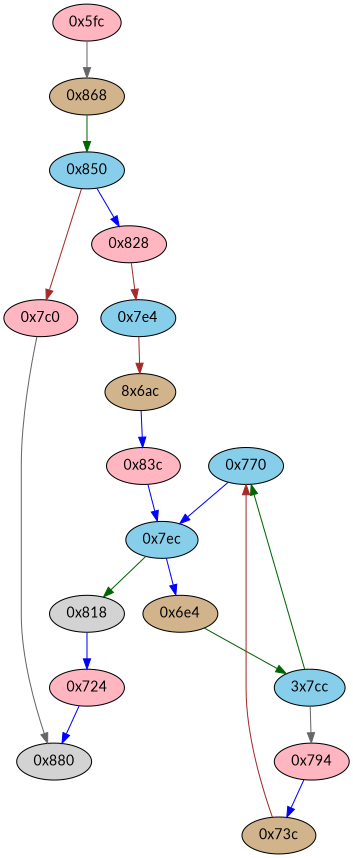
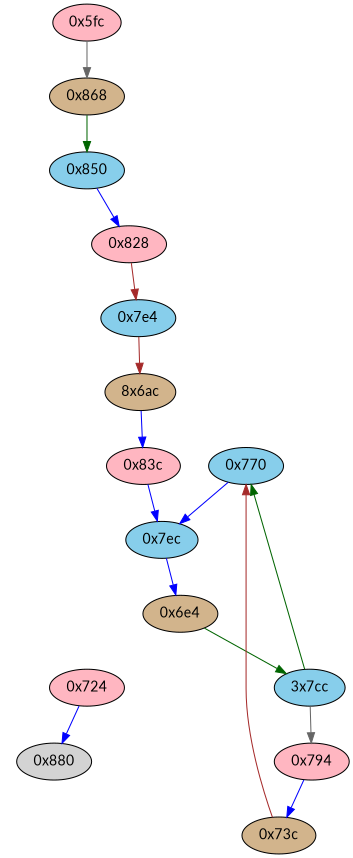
(41, 318) -> none
(87, 614) -> none
